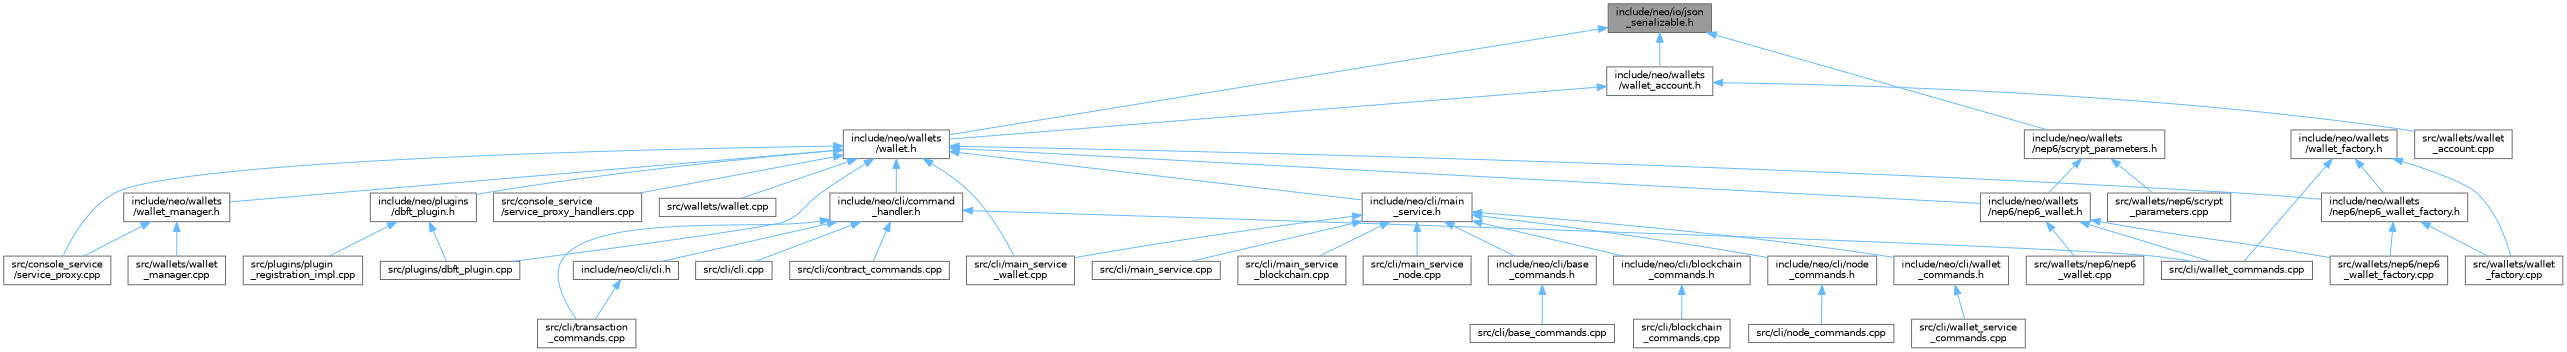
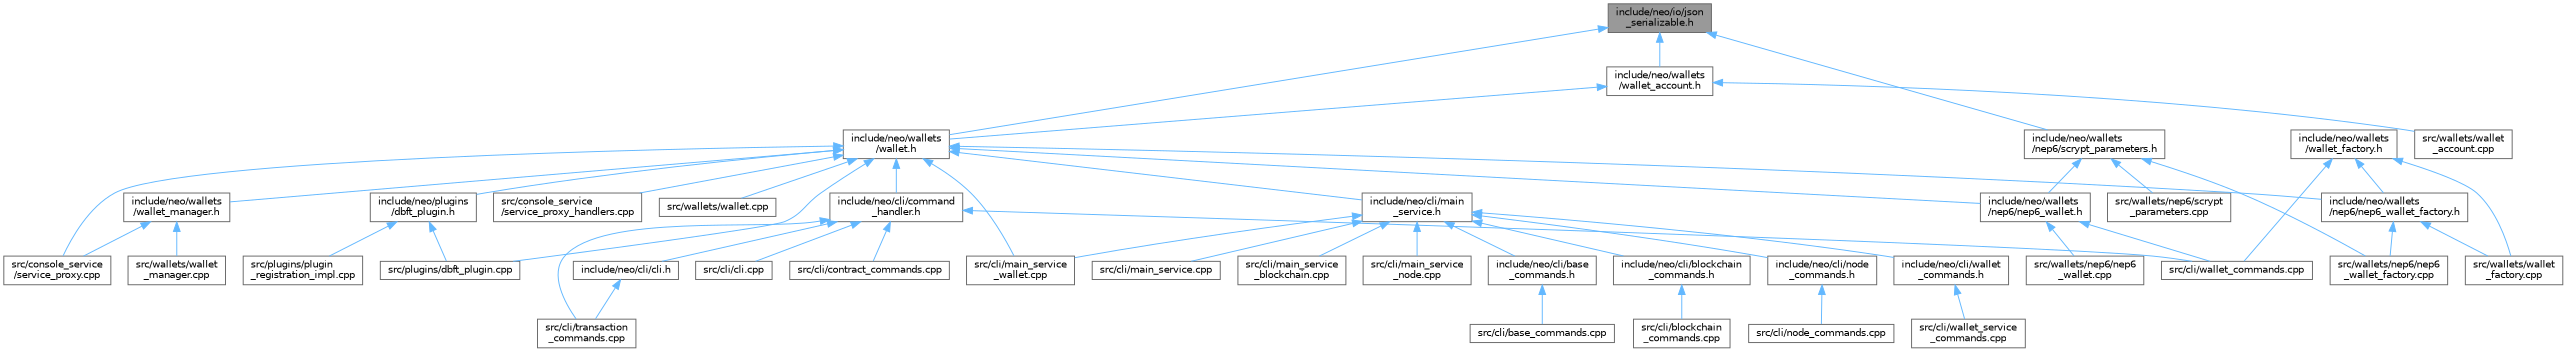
(2215, 240) -> (2261, 202)
